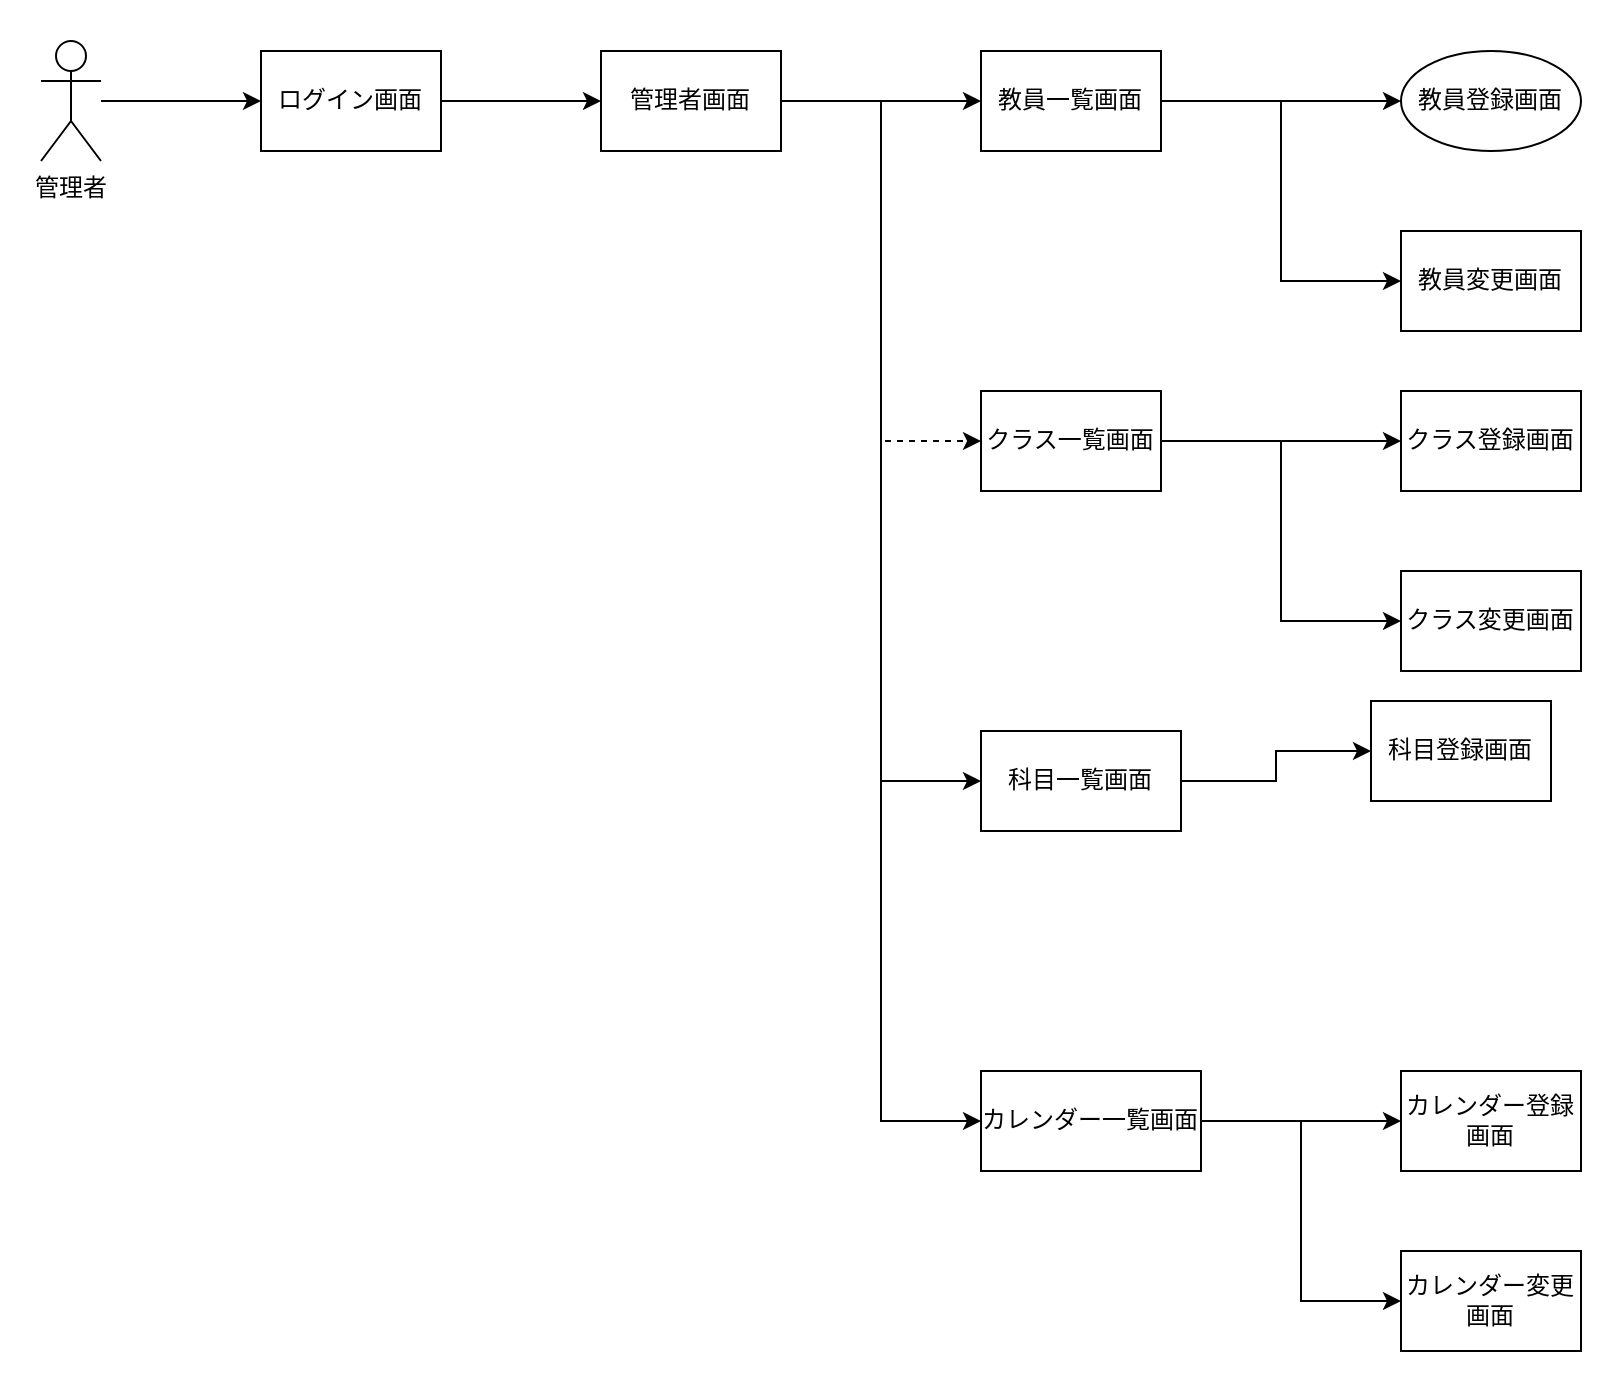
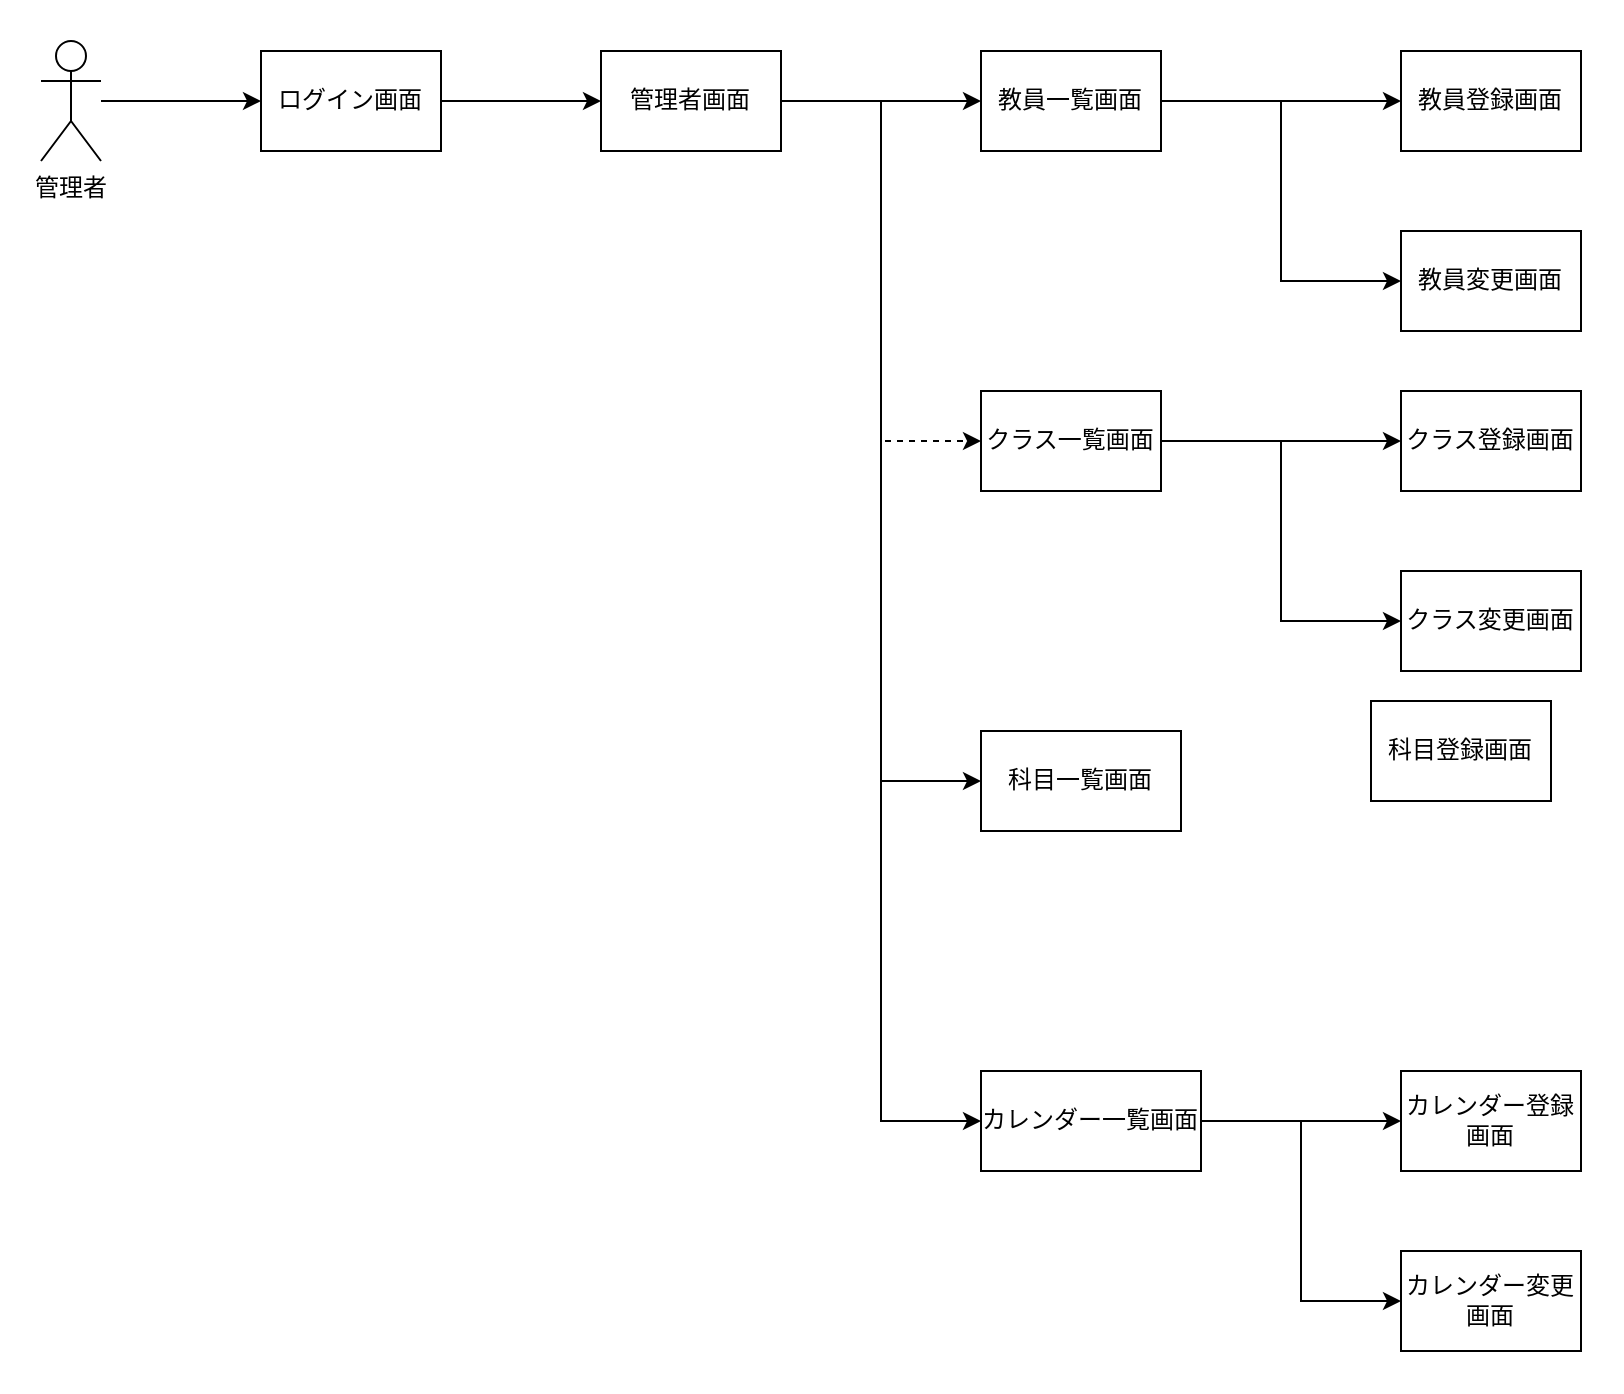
(1491, 101) -> (1491, 101)
(1276, 773) -> none
